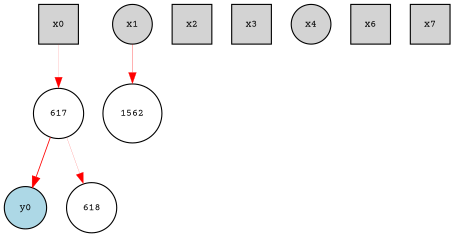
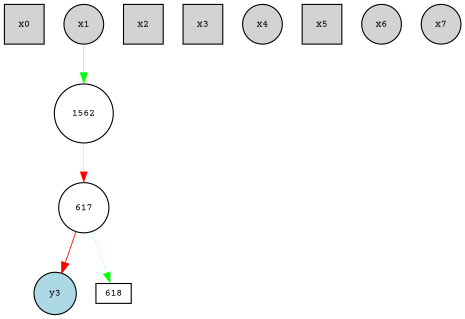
none -> (322, 24)
(371, 24) -> (382, 24)
(430, 24) -> (441, 24)
(132, 58) -> (84, 58)
(59, 61) -> (84, 157)
(73, 155) -> (99, 252)
(25, 208) -> (55, 293)
(92, 208) -> (114, 293)
